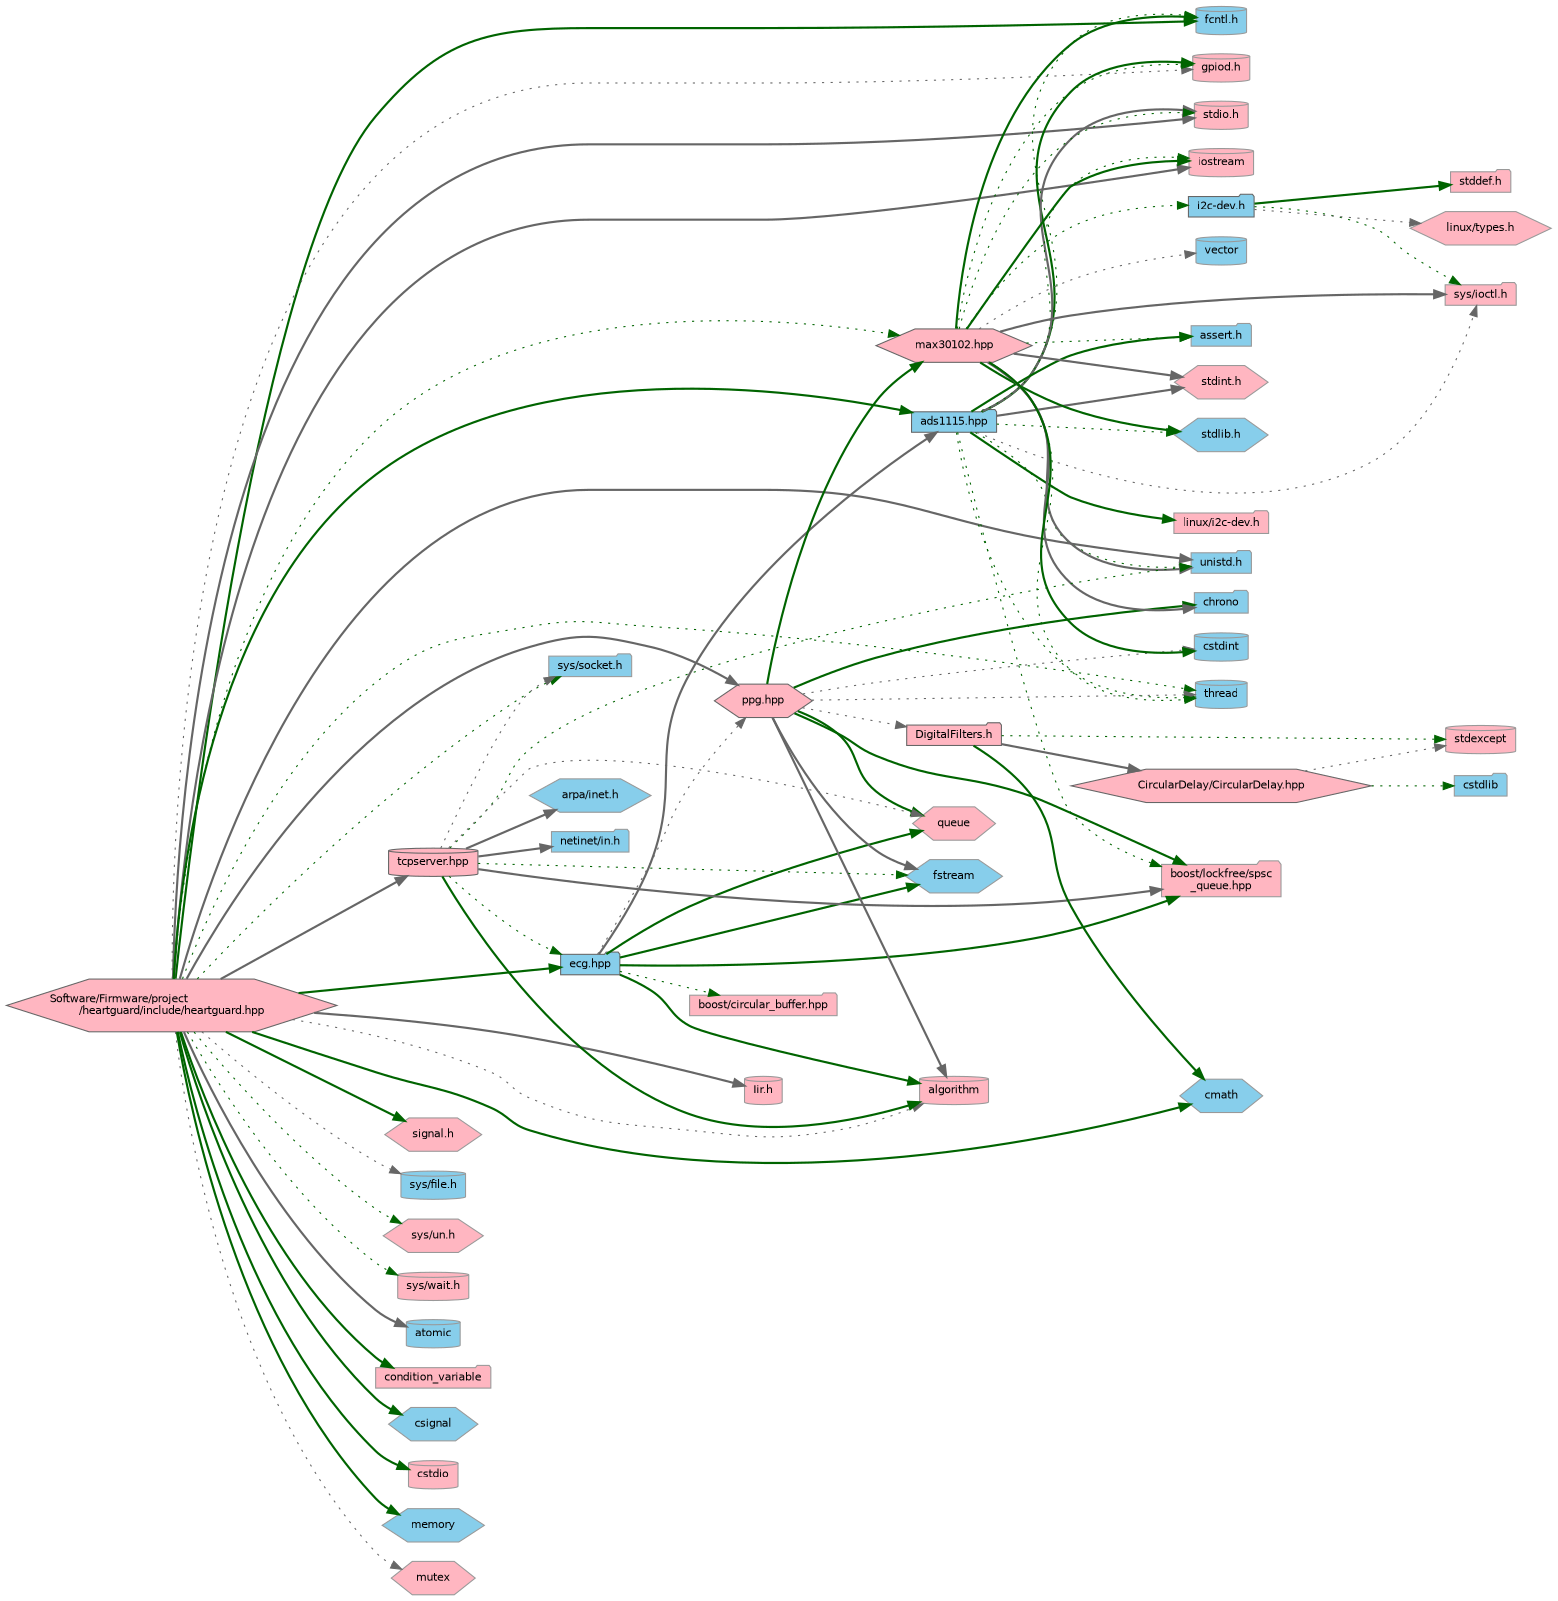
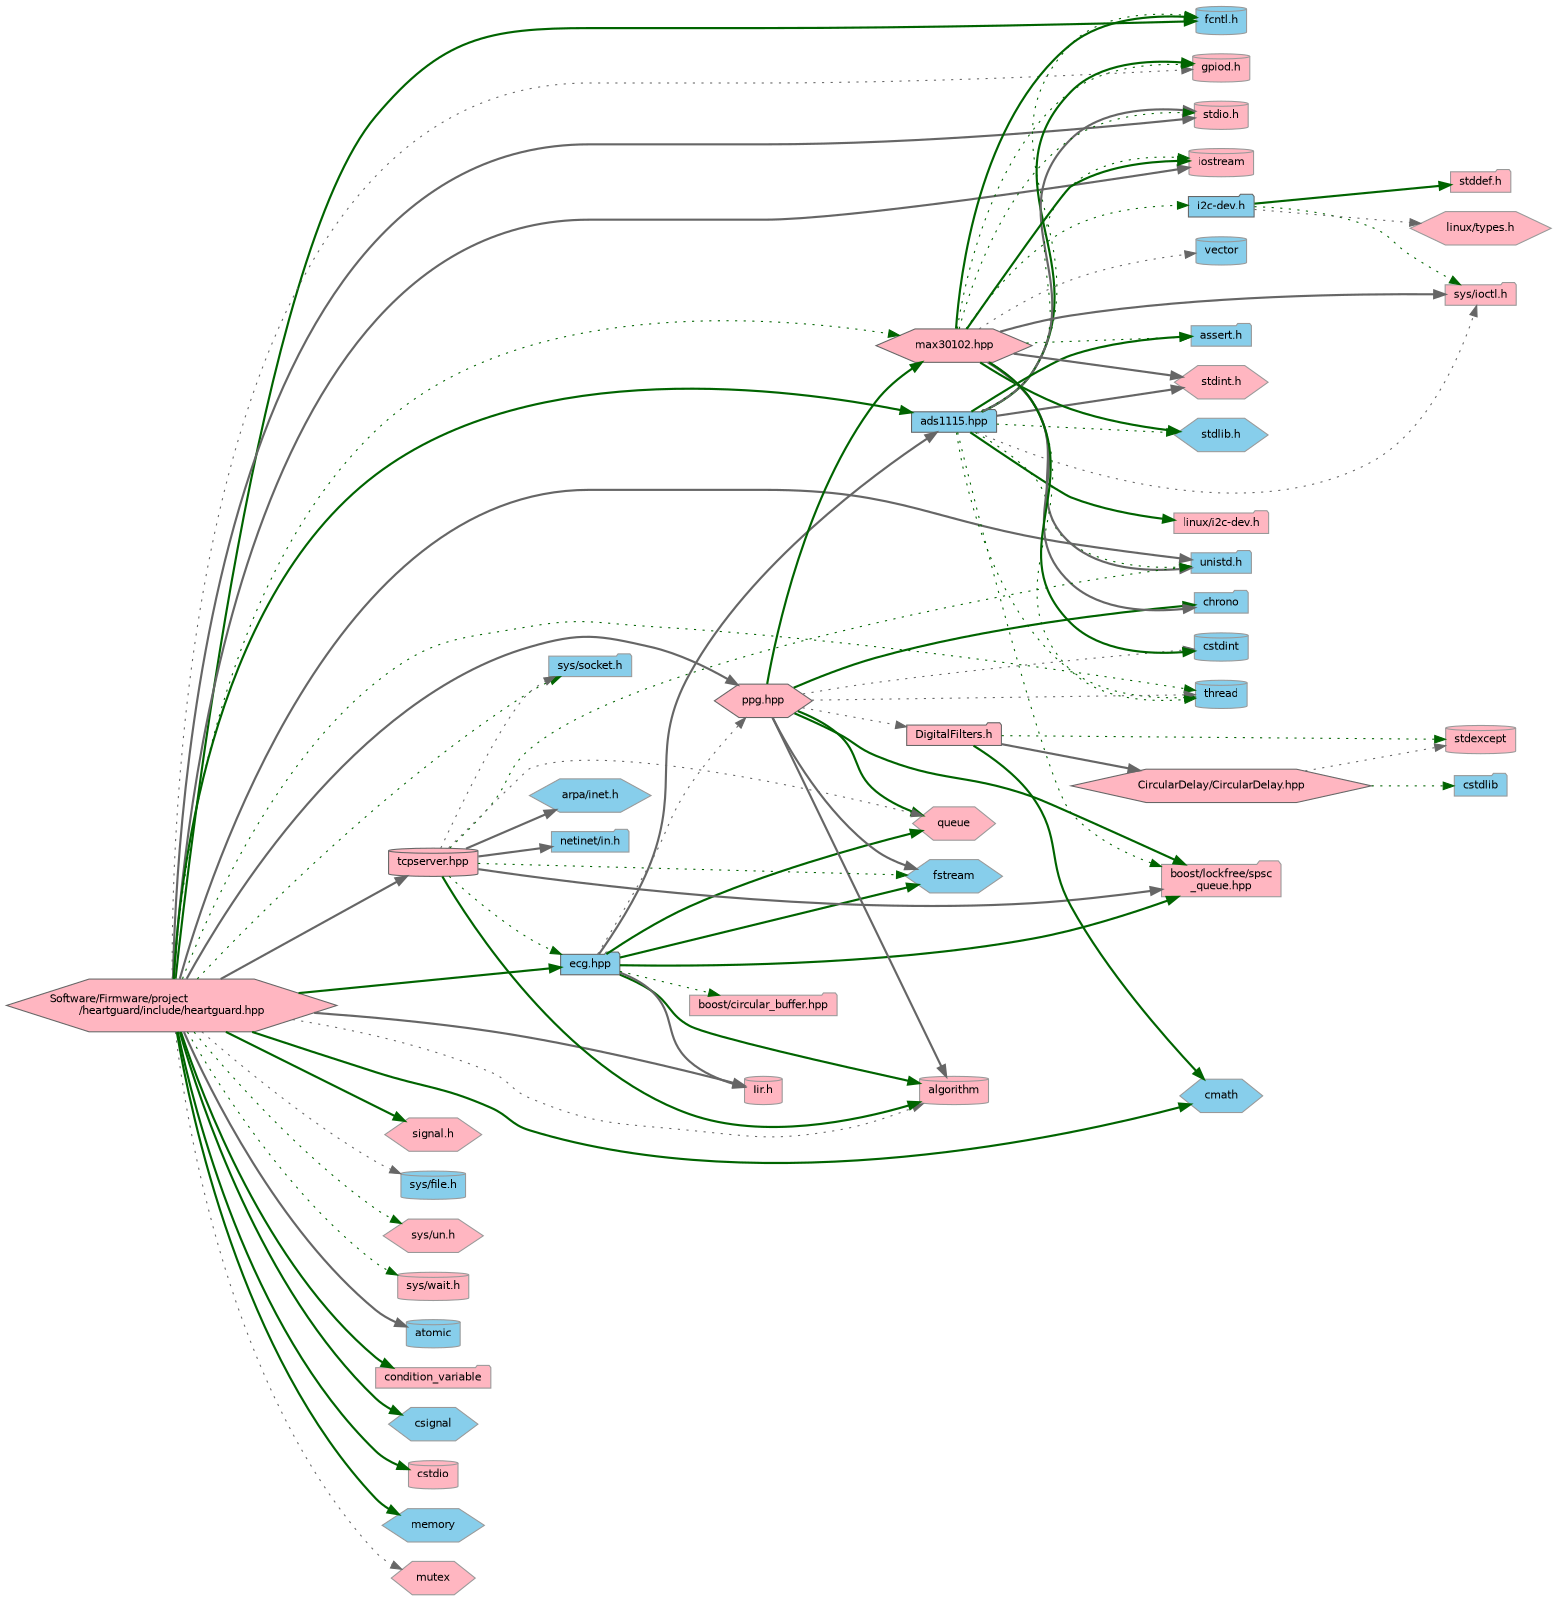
none -> (672, 1033)
